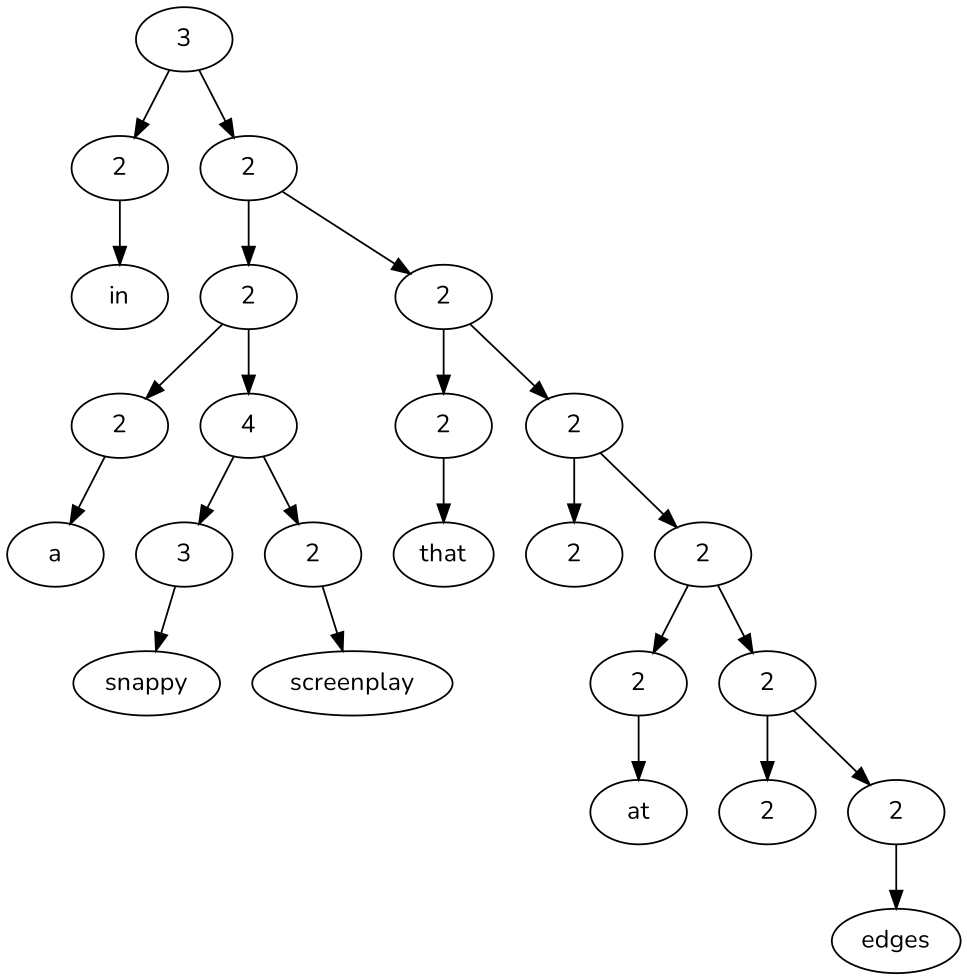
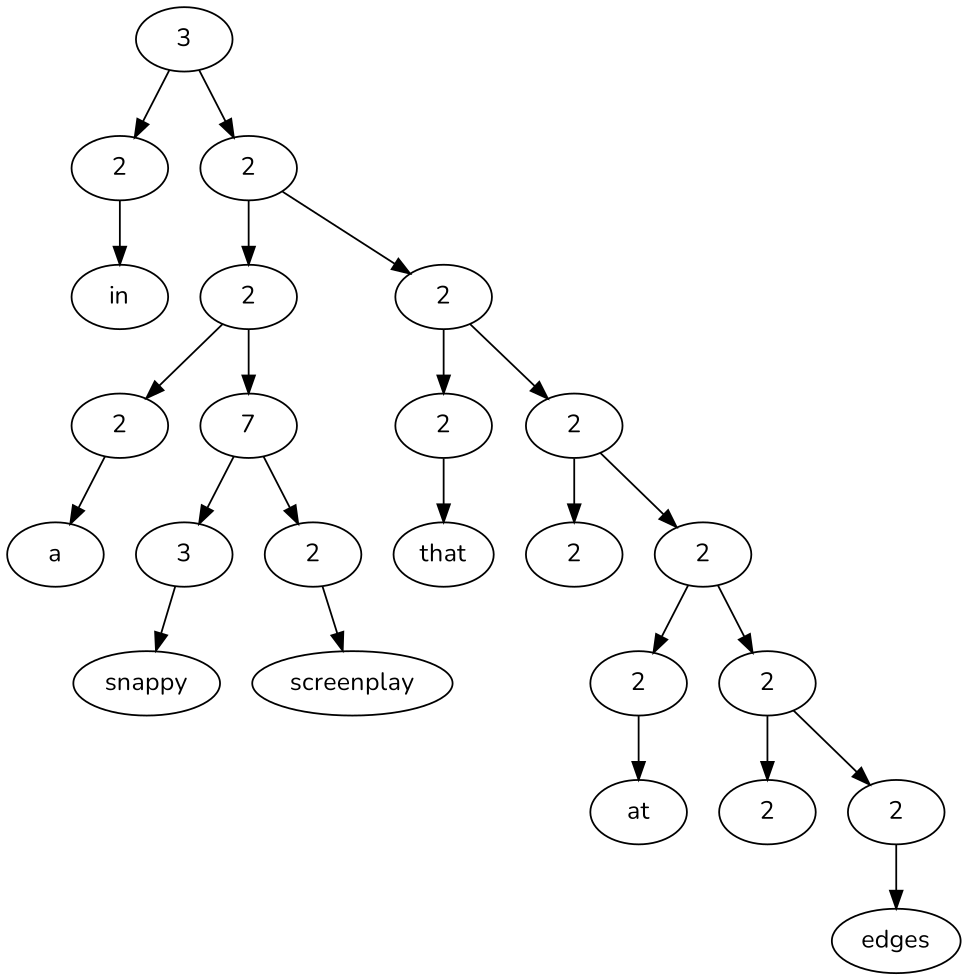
(249, 426) -> (249, 426)
